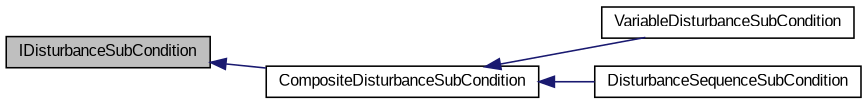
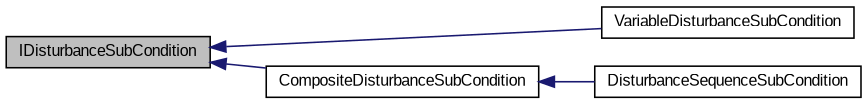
(573, 51) -> (414, 38)
